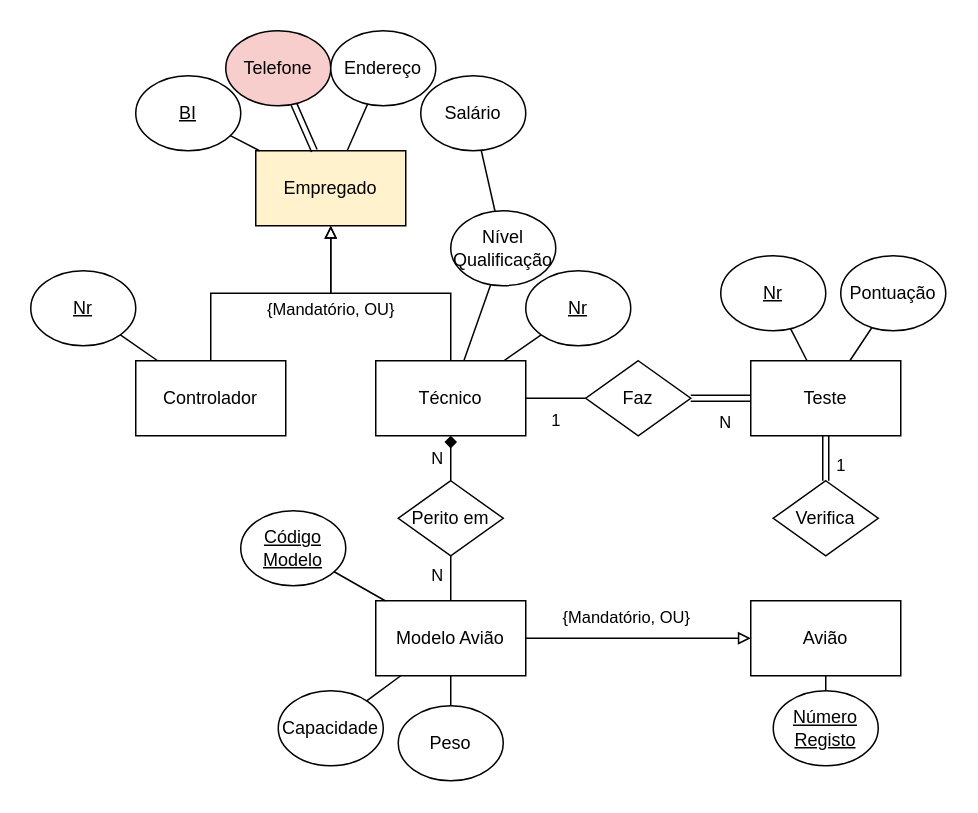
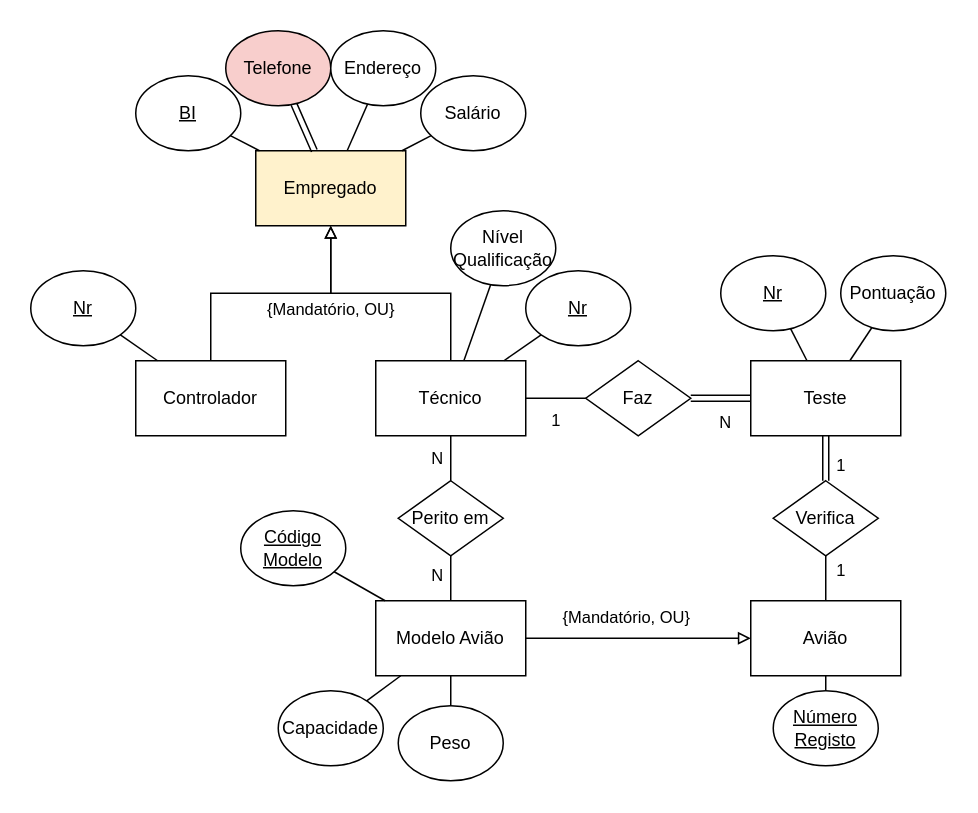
(488, 181) -> (417, 143)
(451, 448) -> (451, 442)
none -> (826, 578)
